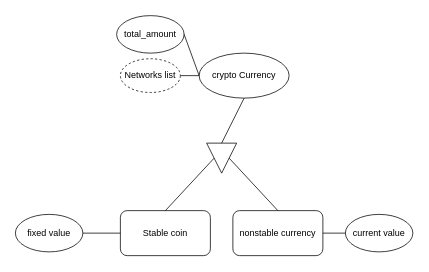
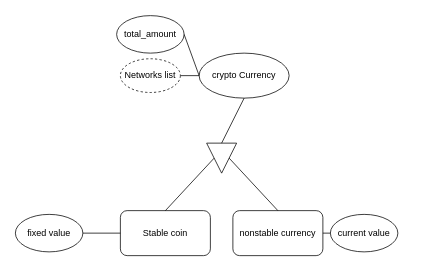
(379, 233) -> (364, 233)
